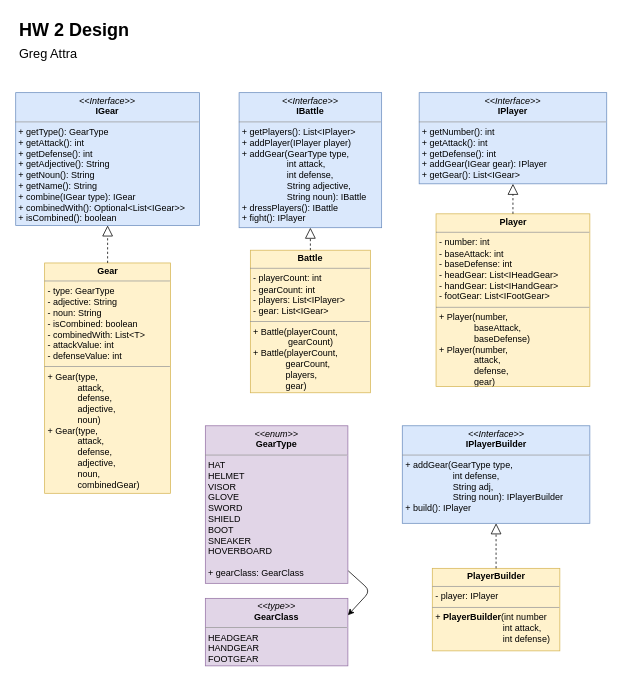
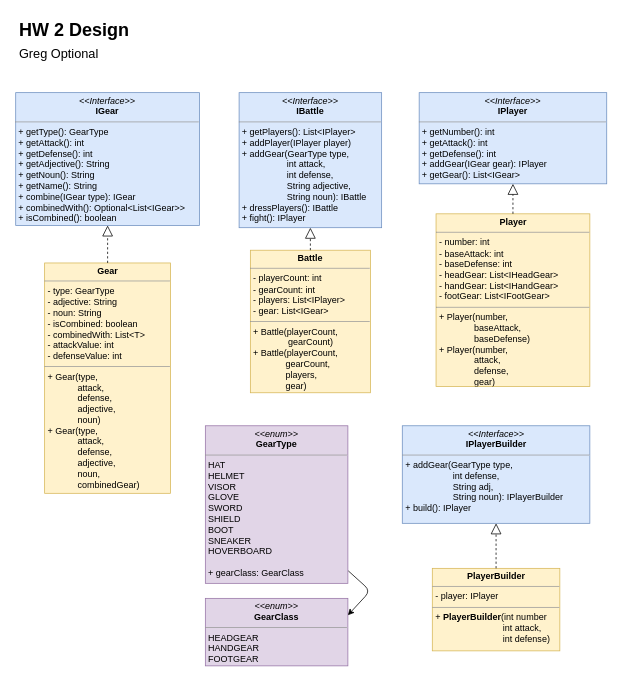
(43, 19) -> (48, 19)
(227, 625) -> (227, 625)
